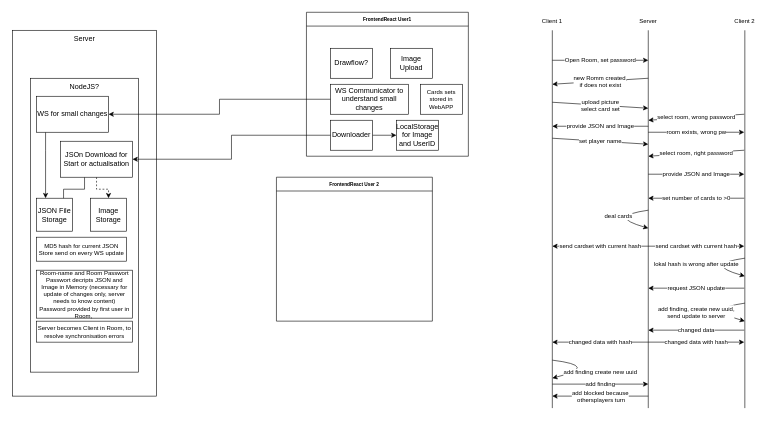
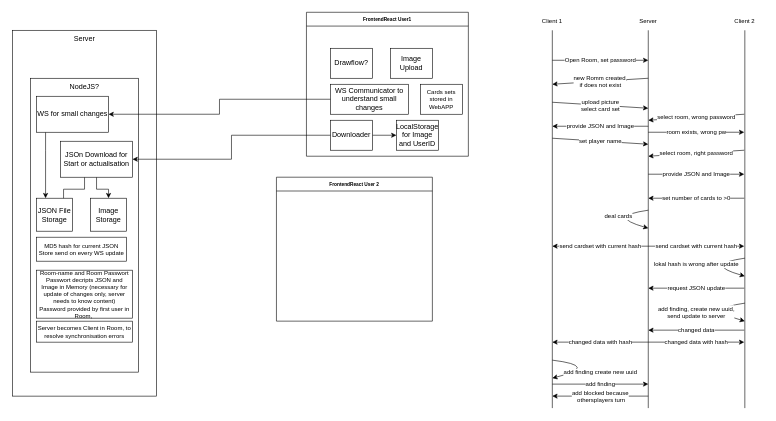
(98, 189) -> (98, 189)
